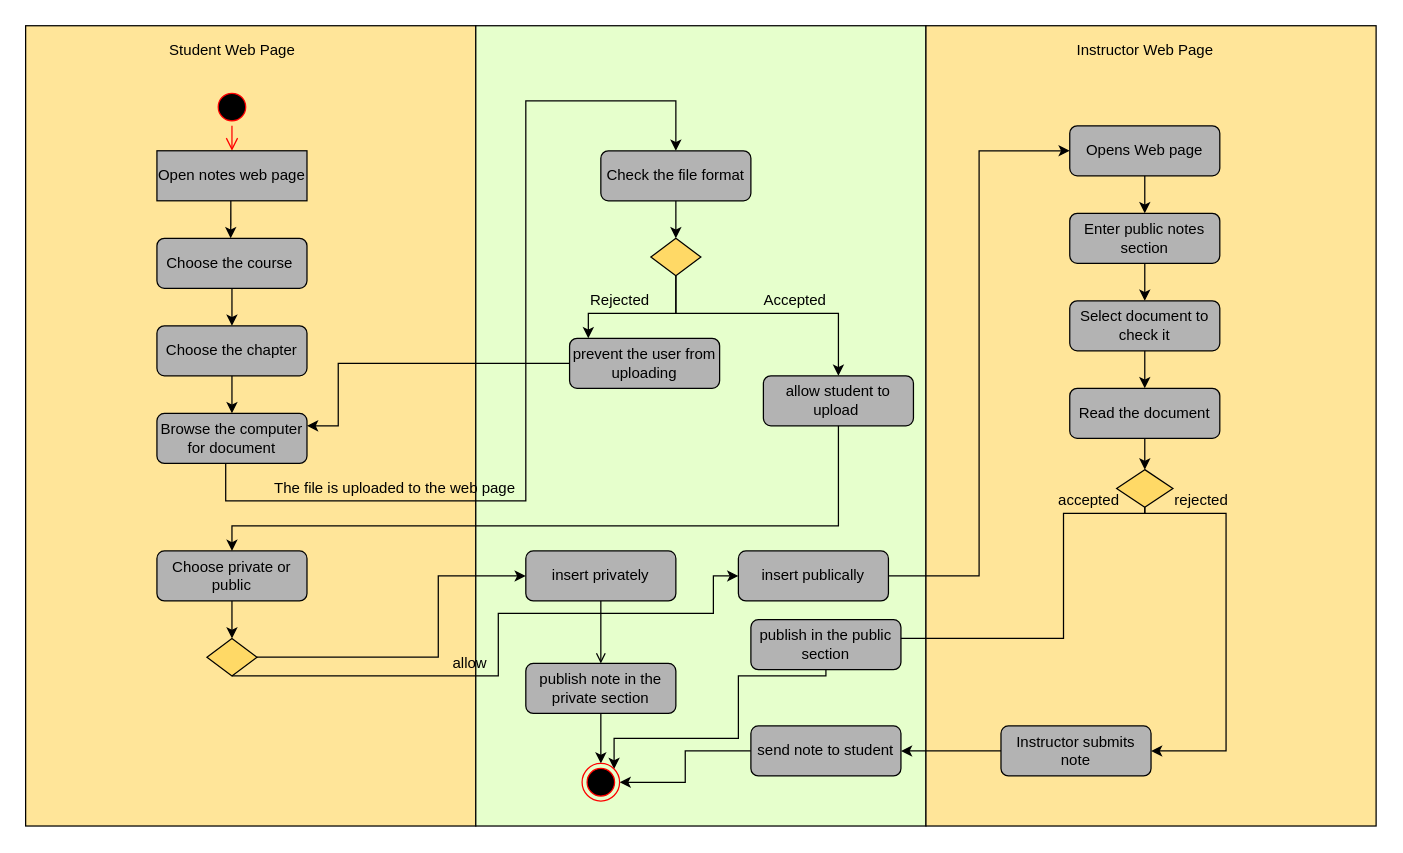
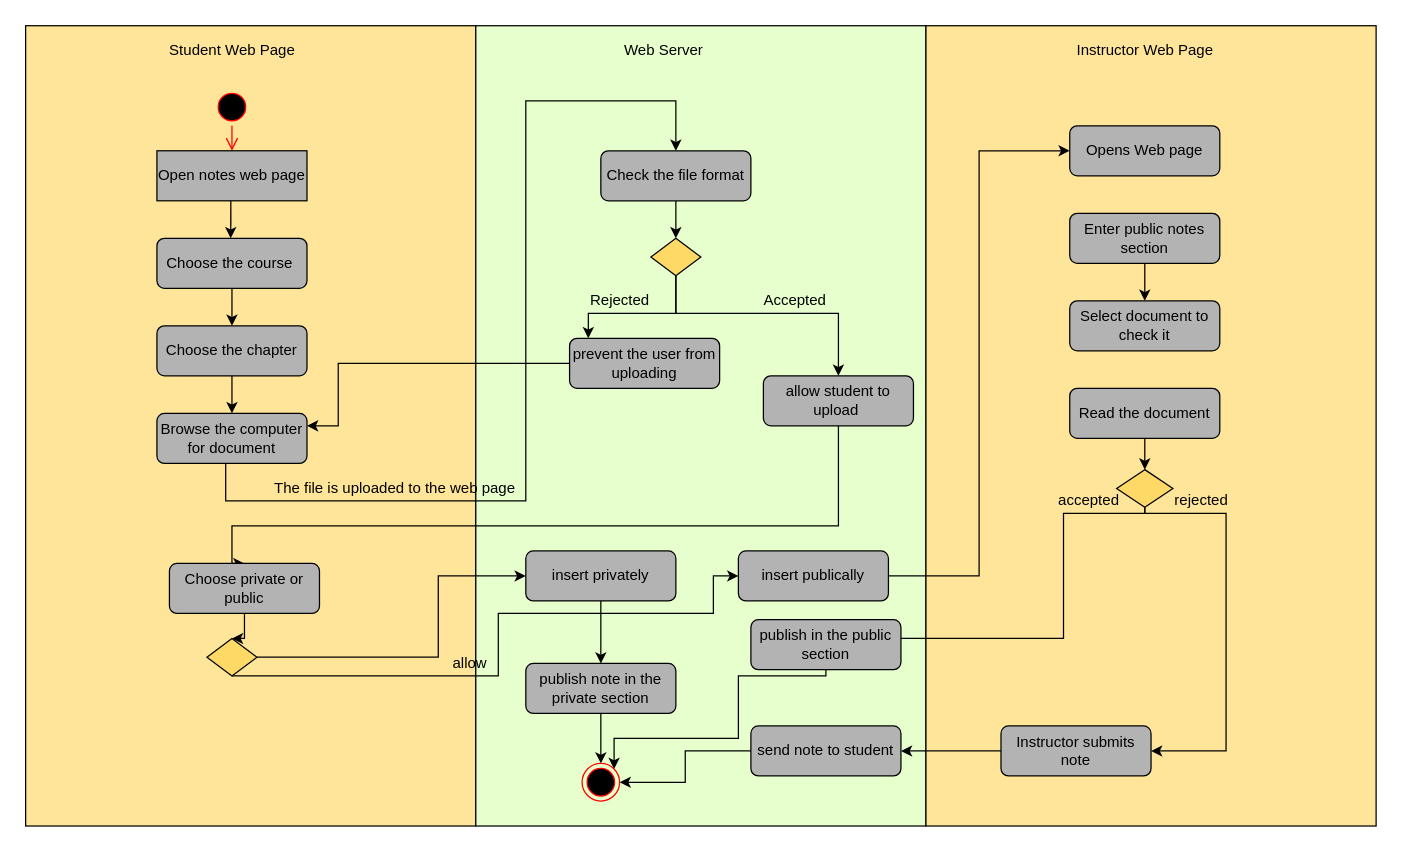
none -> (663, 51)
(1144, 199) -> none
(1144, 374) -> none
(232, 576) -> (244, 588)
(601, 655) -> (601, 653)
